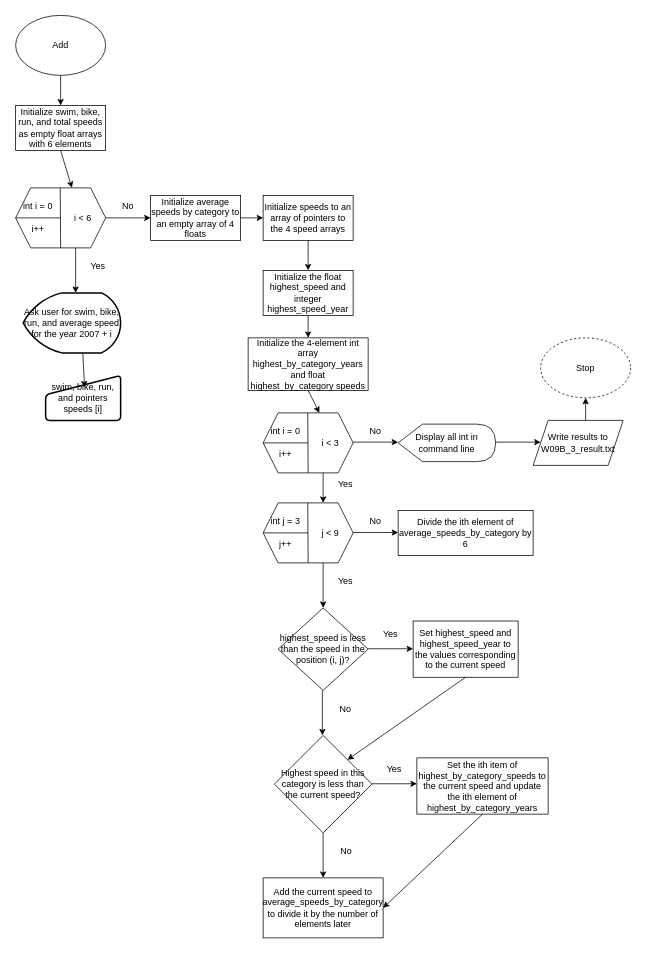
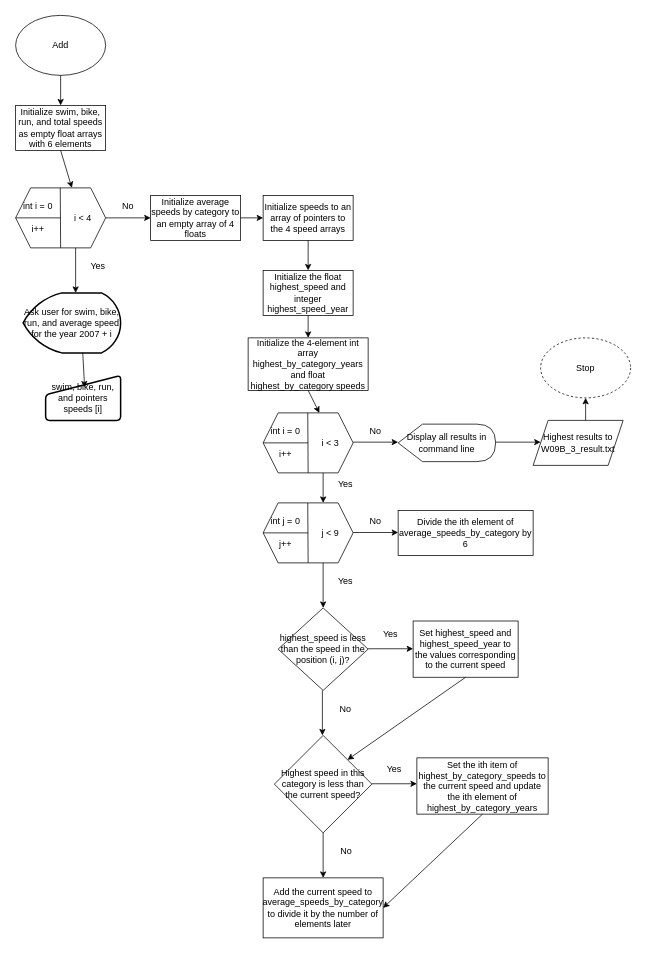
(83, 218) -> (83, 218)
(447, 443) -> (447, 443)
(578, 443) -> (578, 443)
(285, 522) -> (285, 522)
